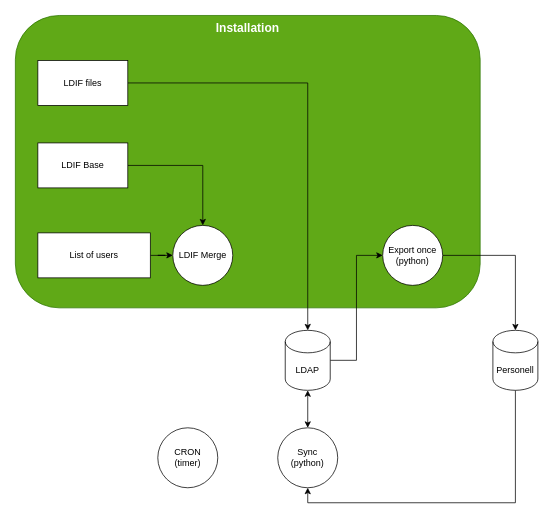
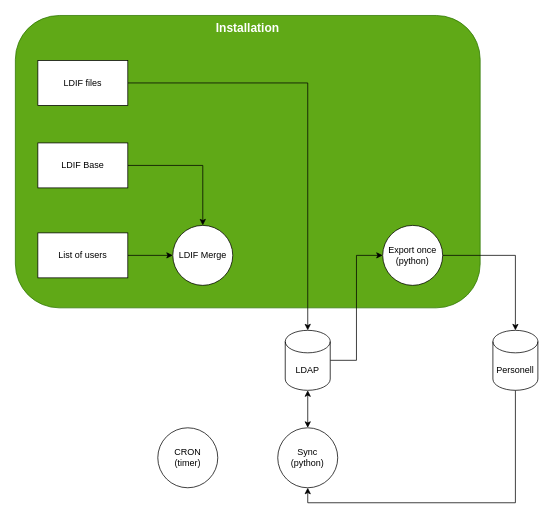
(94, 255) -> (83, 255)
